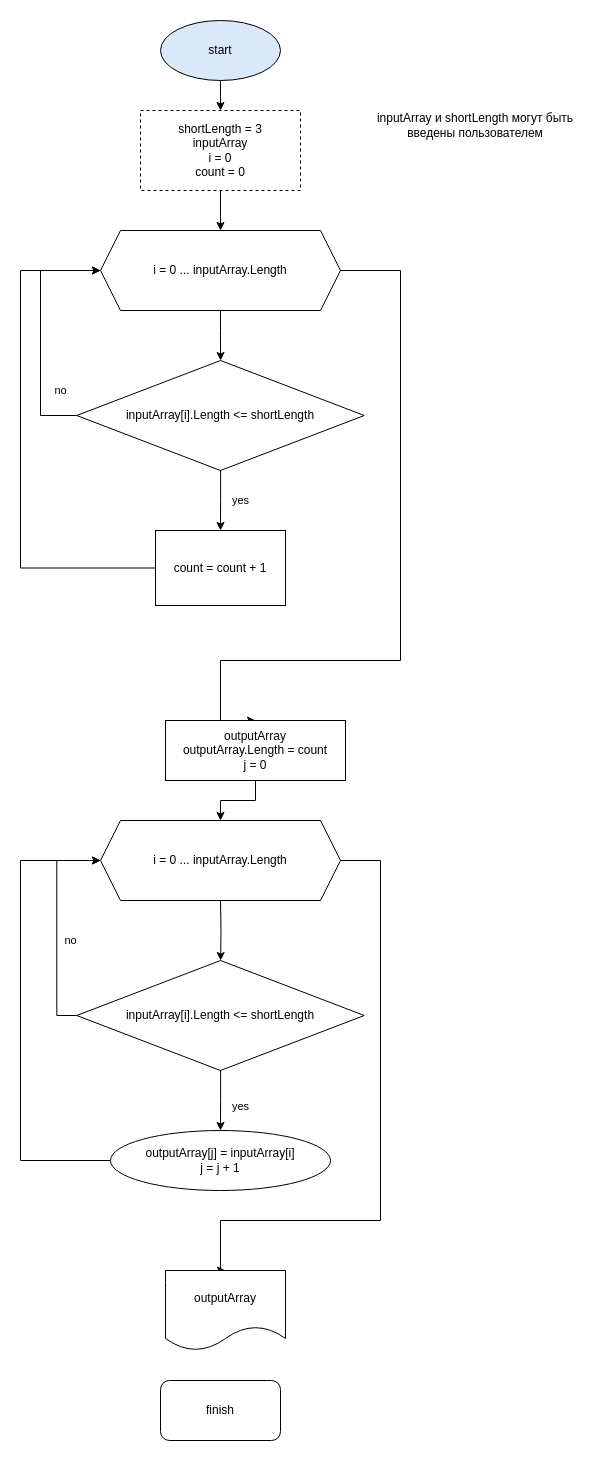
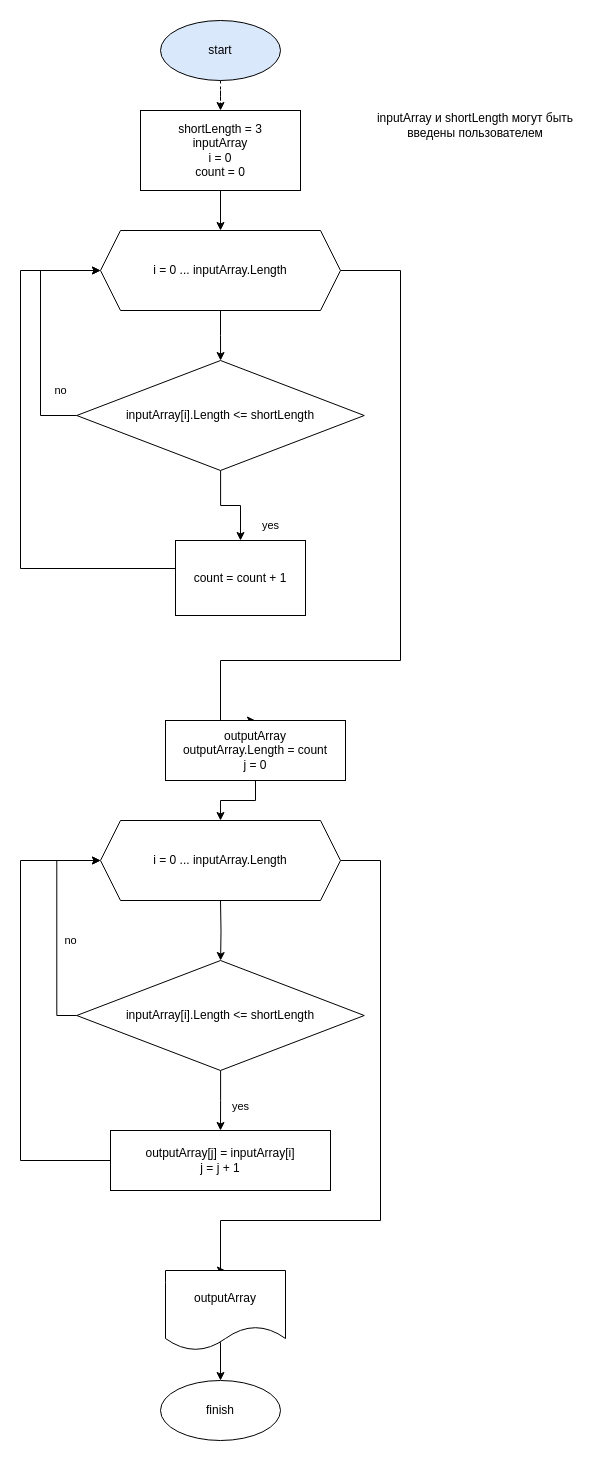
(221, 100) -> (221, 100)
(221, 151) -> (221, 151)
(221, 568) -> (241, 578)
(221, 1161) -> (221, 1161)
none -> (221, 1357)
(221, 1411) -> (221, 1411)
